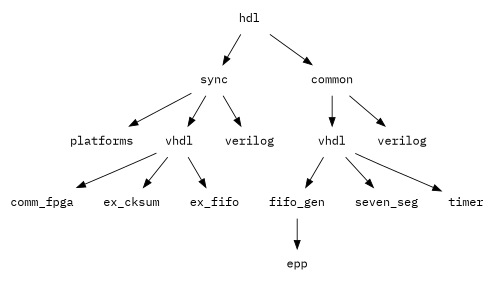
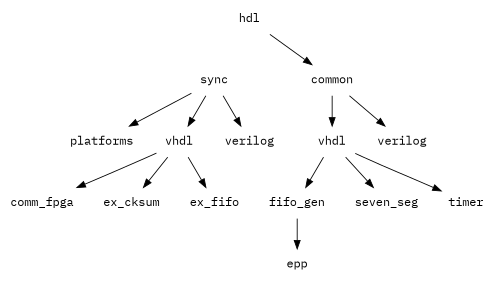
(234, 46) -> none
